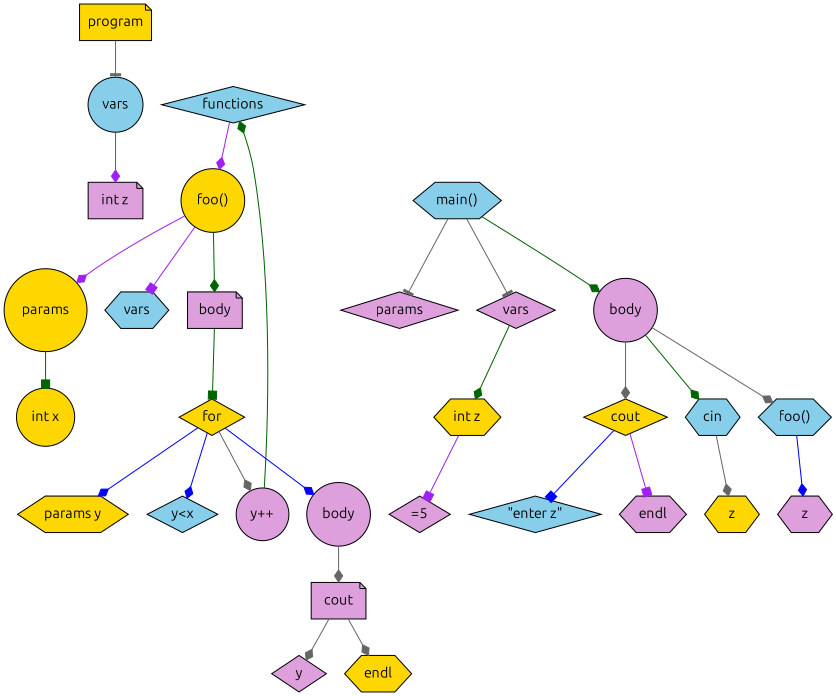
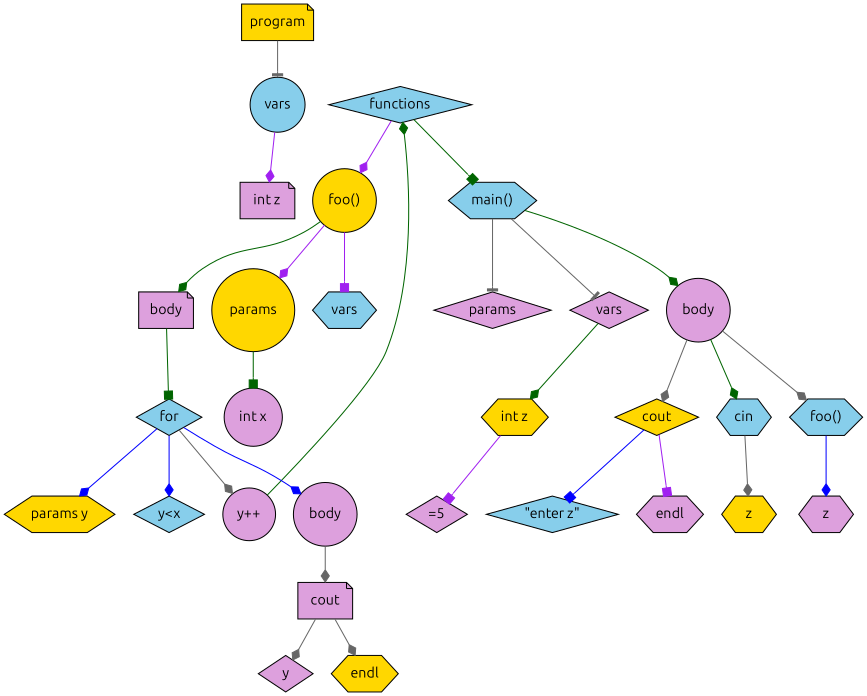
none -> (441, 147)
(46, 417) -> (253, 417)
(212, 417) -> (169, 417)
